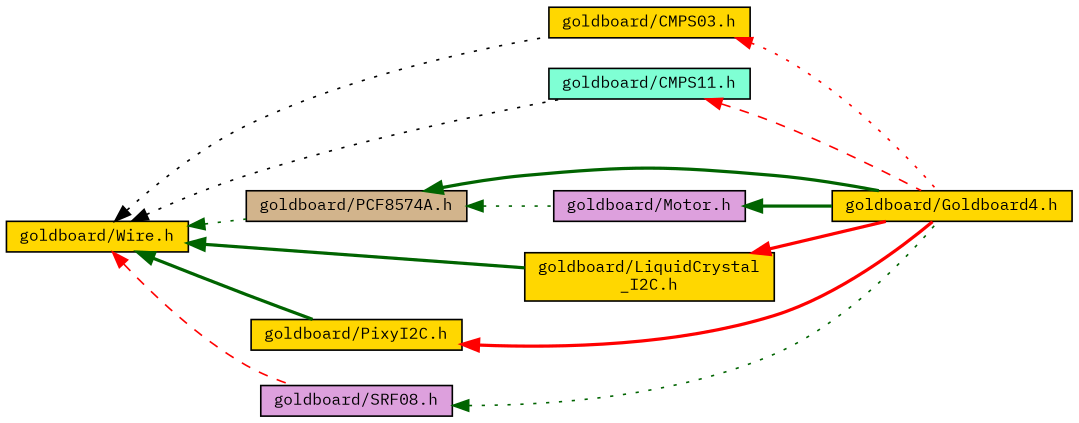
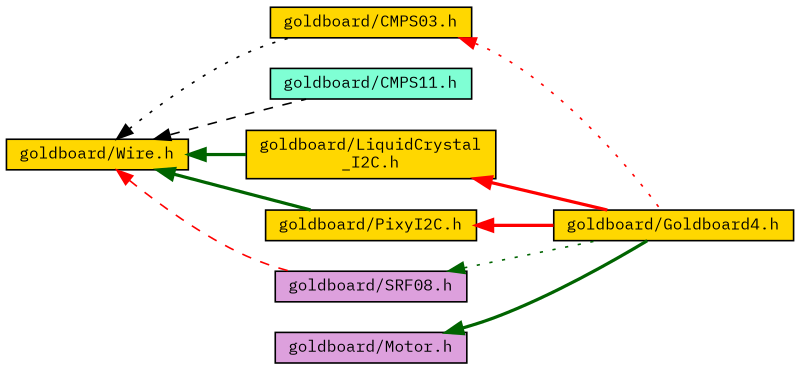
(823, 143) -> none
(351, 146) -> (238, 116)
(357, 206) -> none
